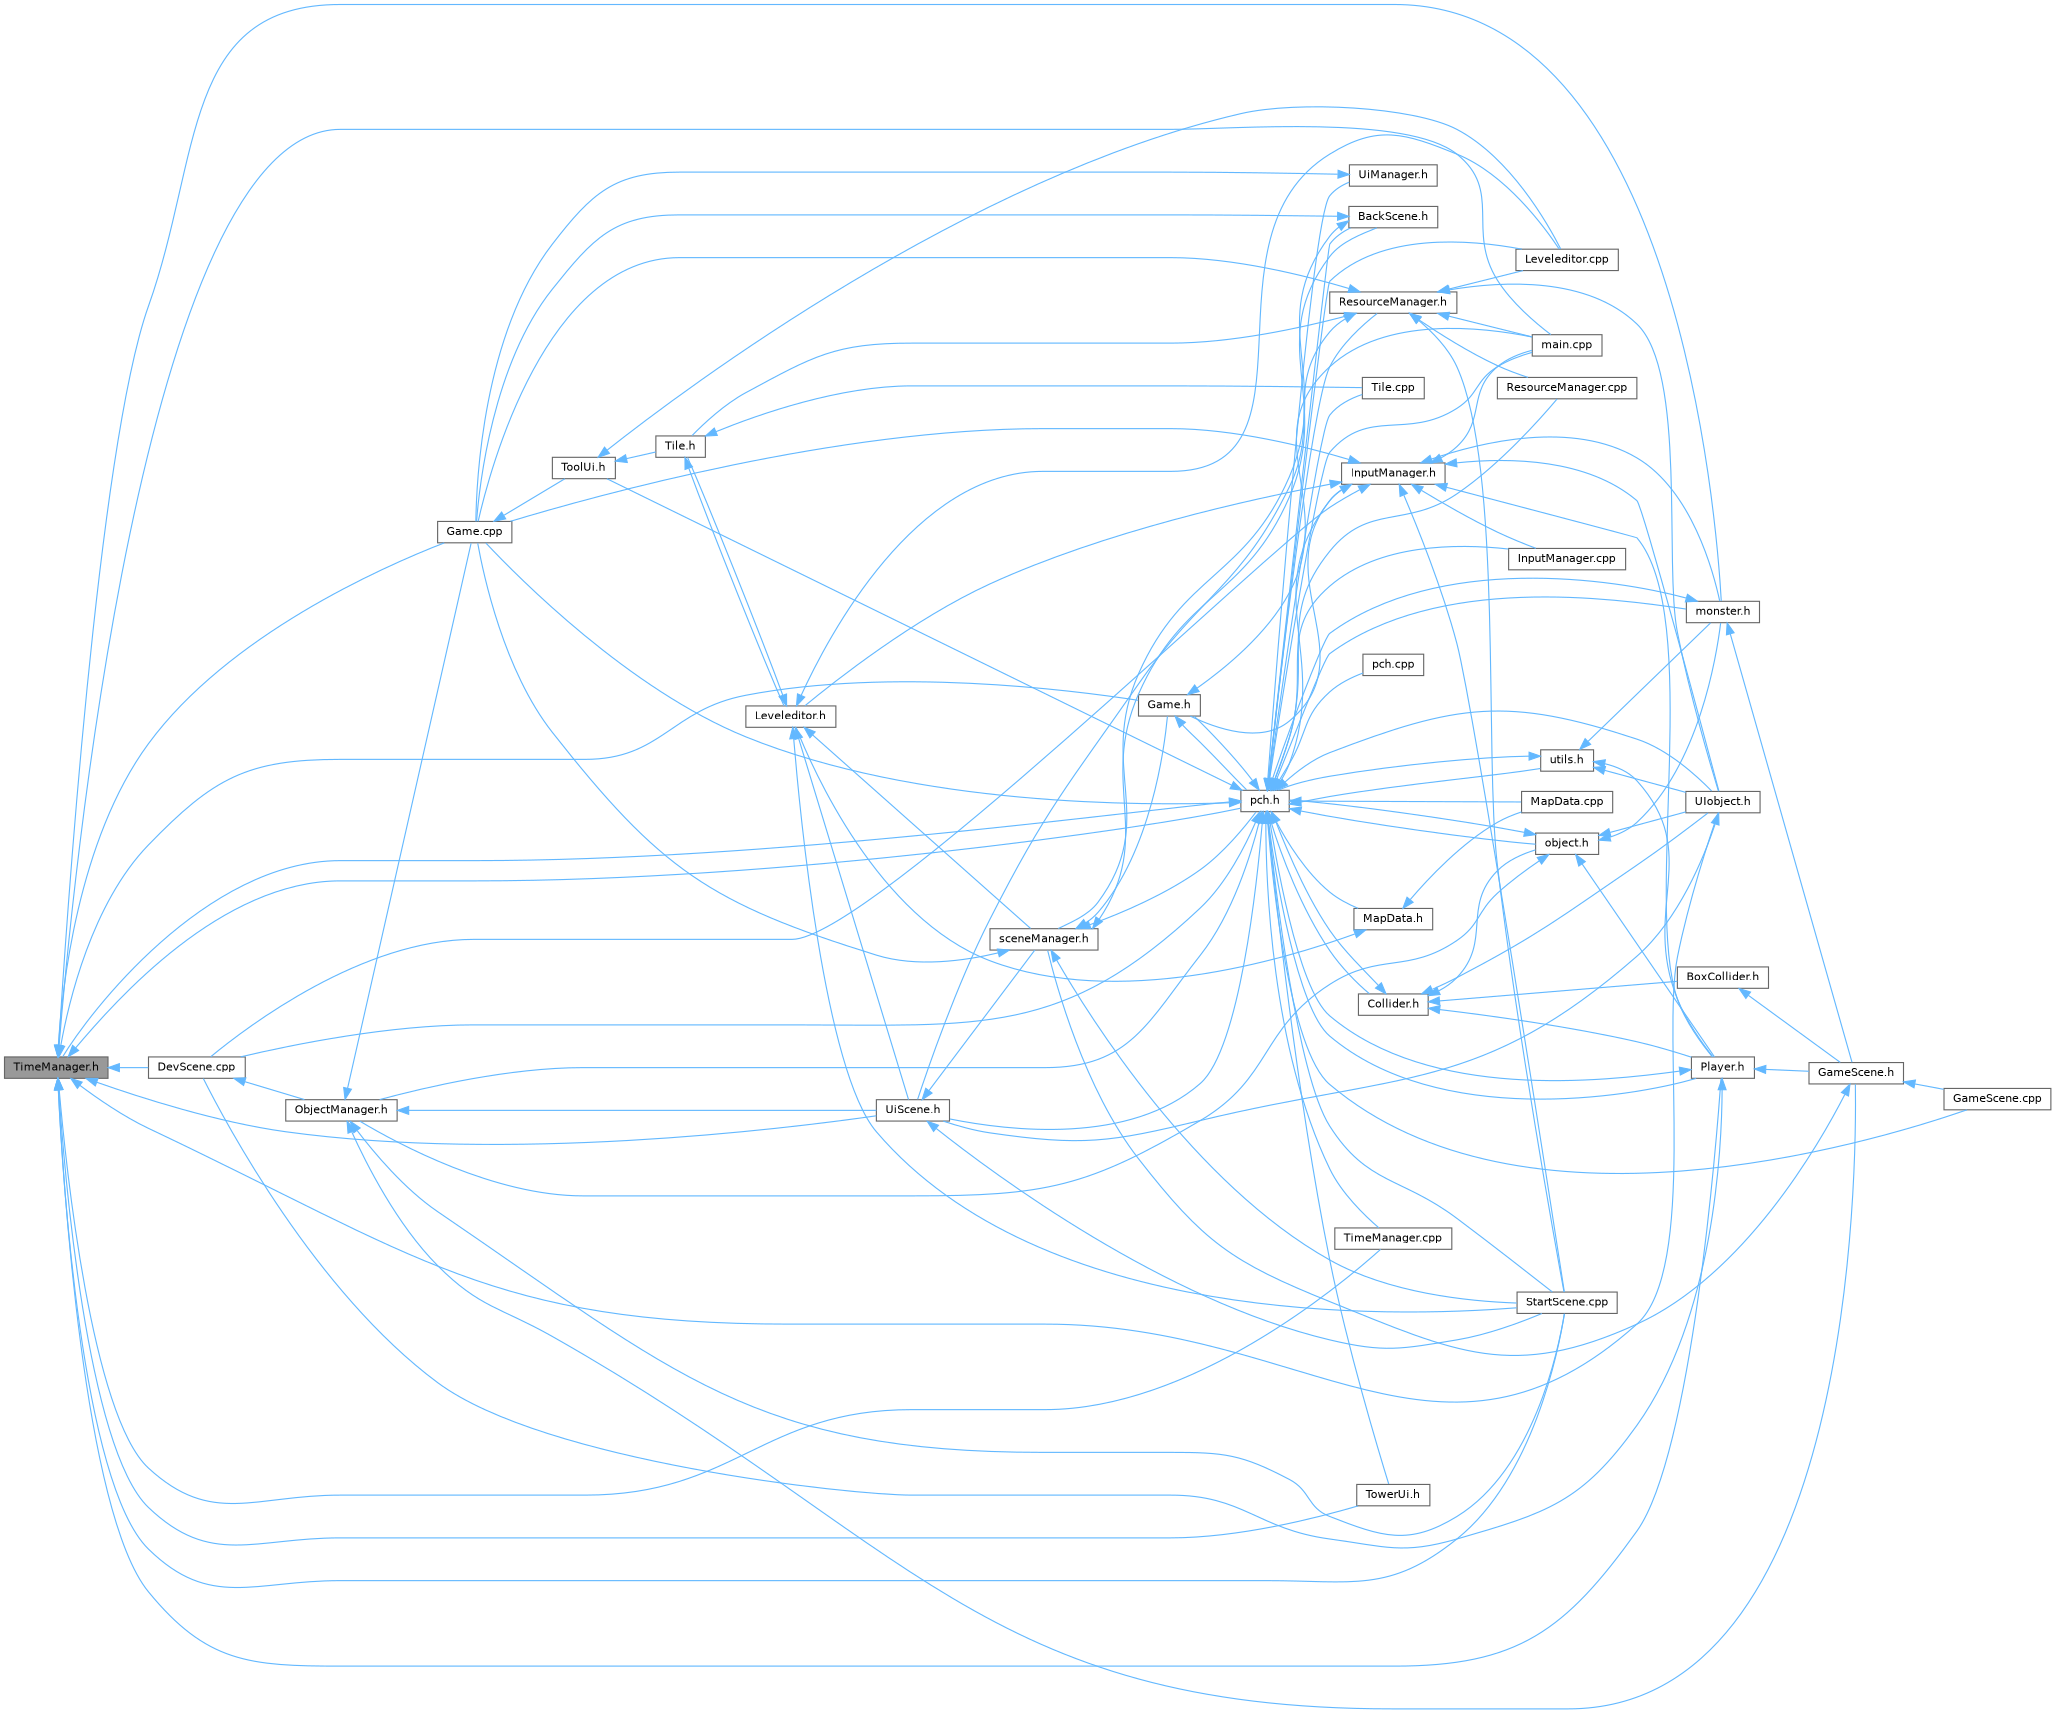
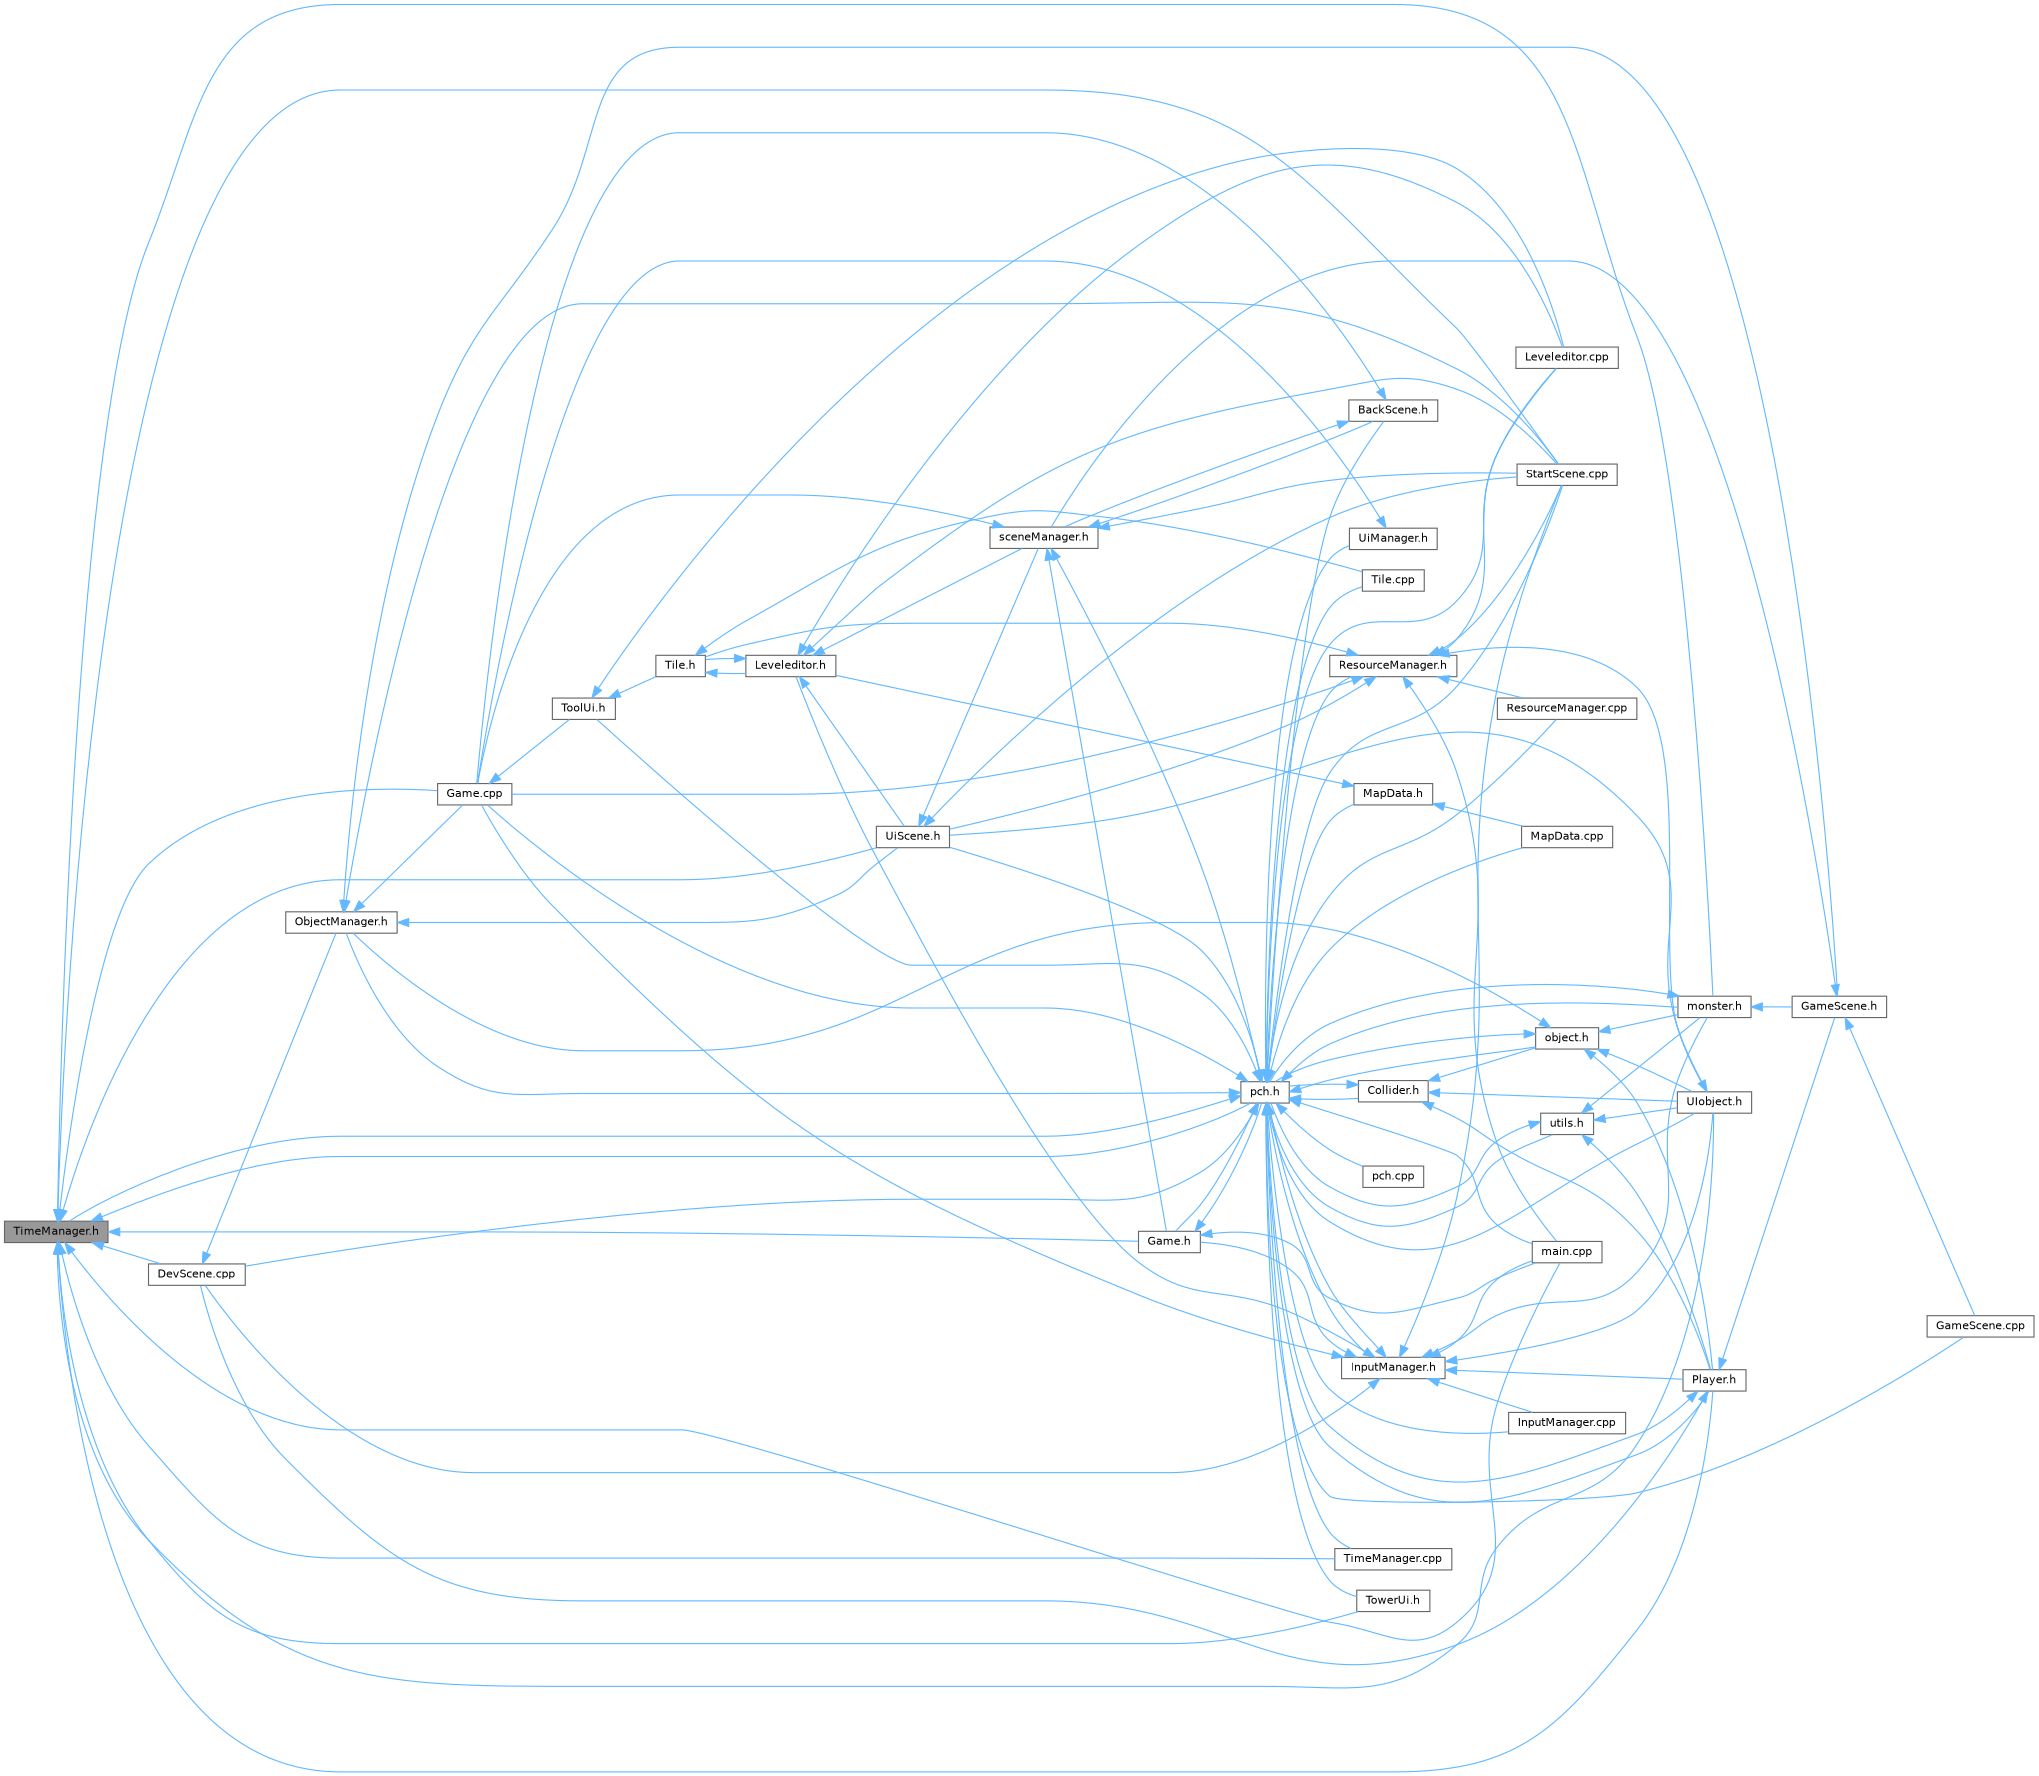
(1723, 978) -> none
none -> (1308, 1241)
